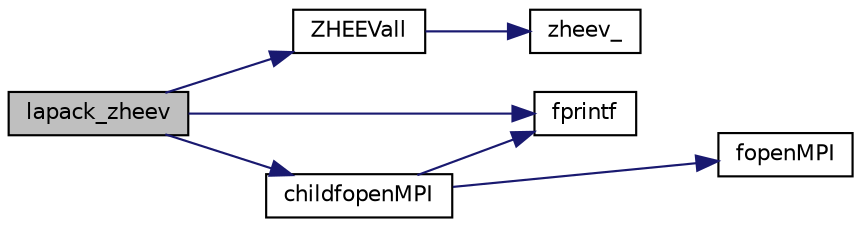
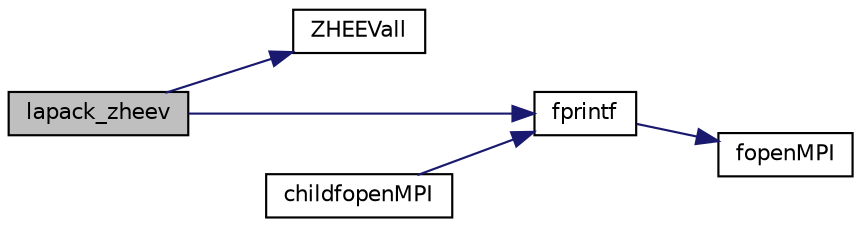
(585, 31) -> none
(218, 151) -> none
(575, 175) -> (667, 130)
